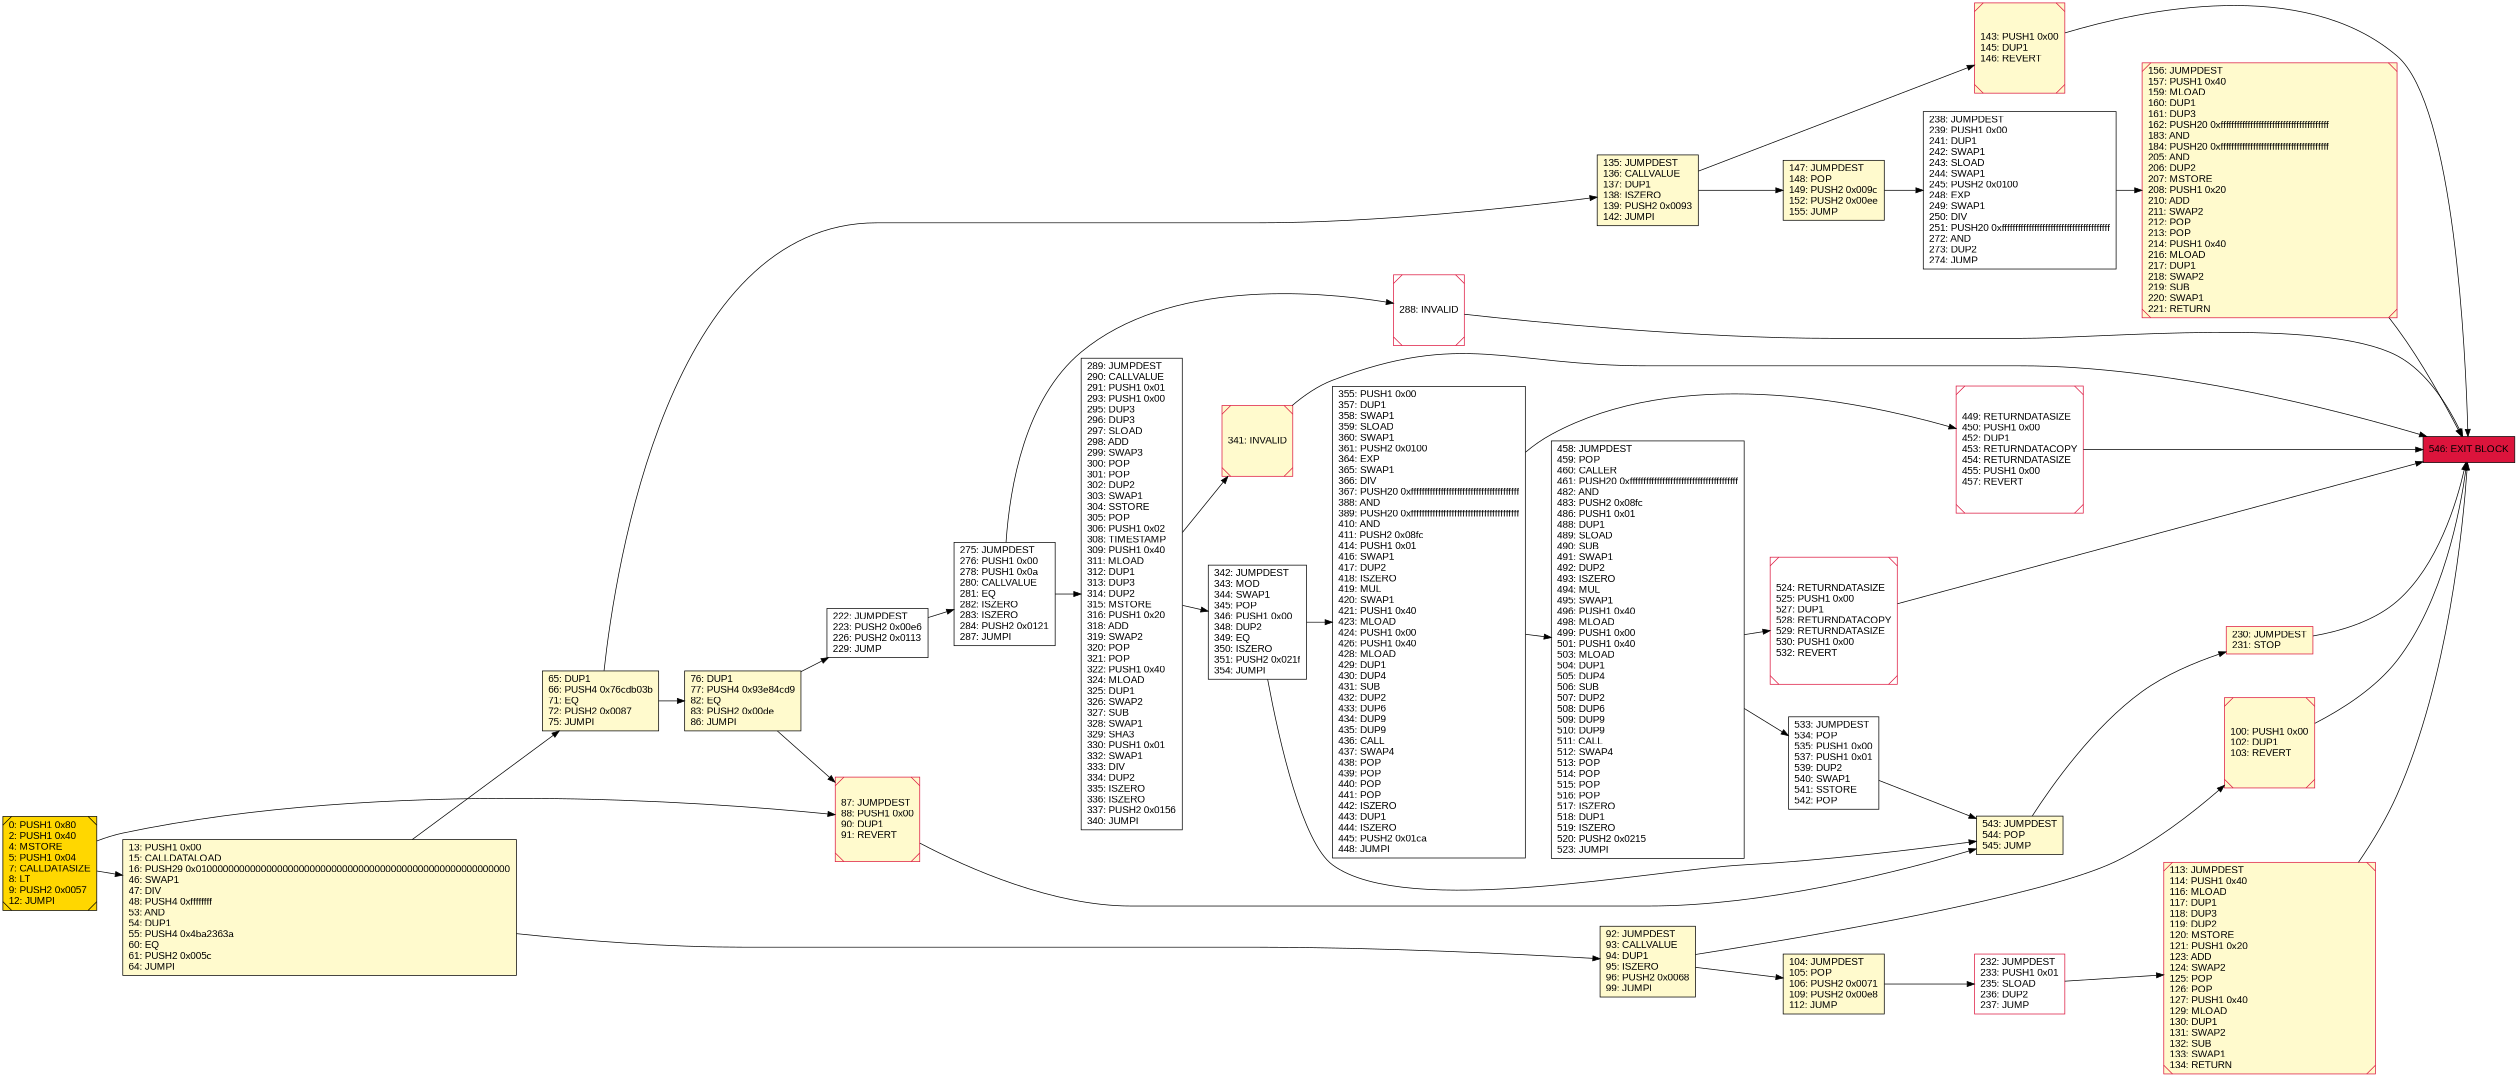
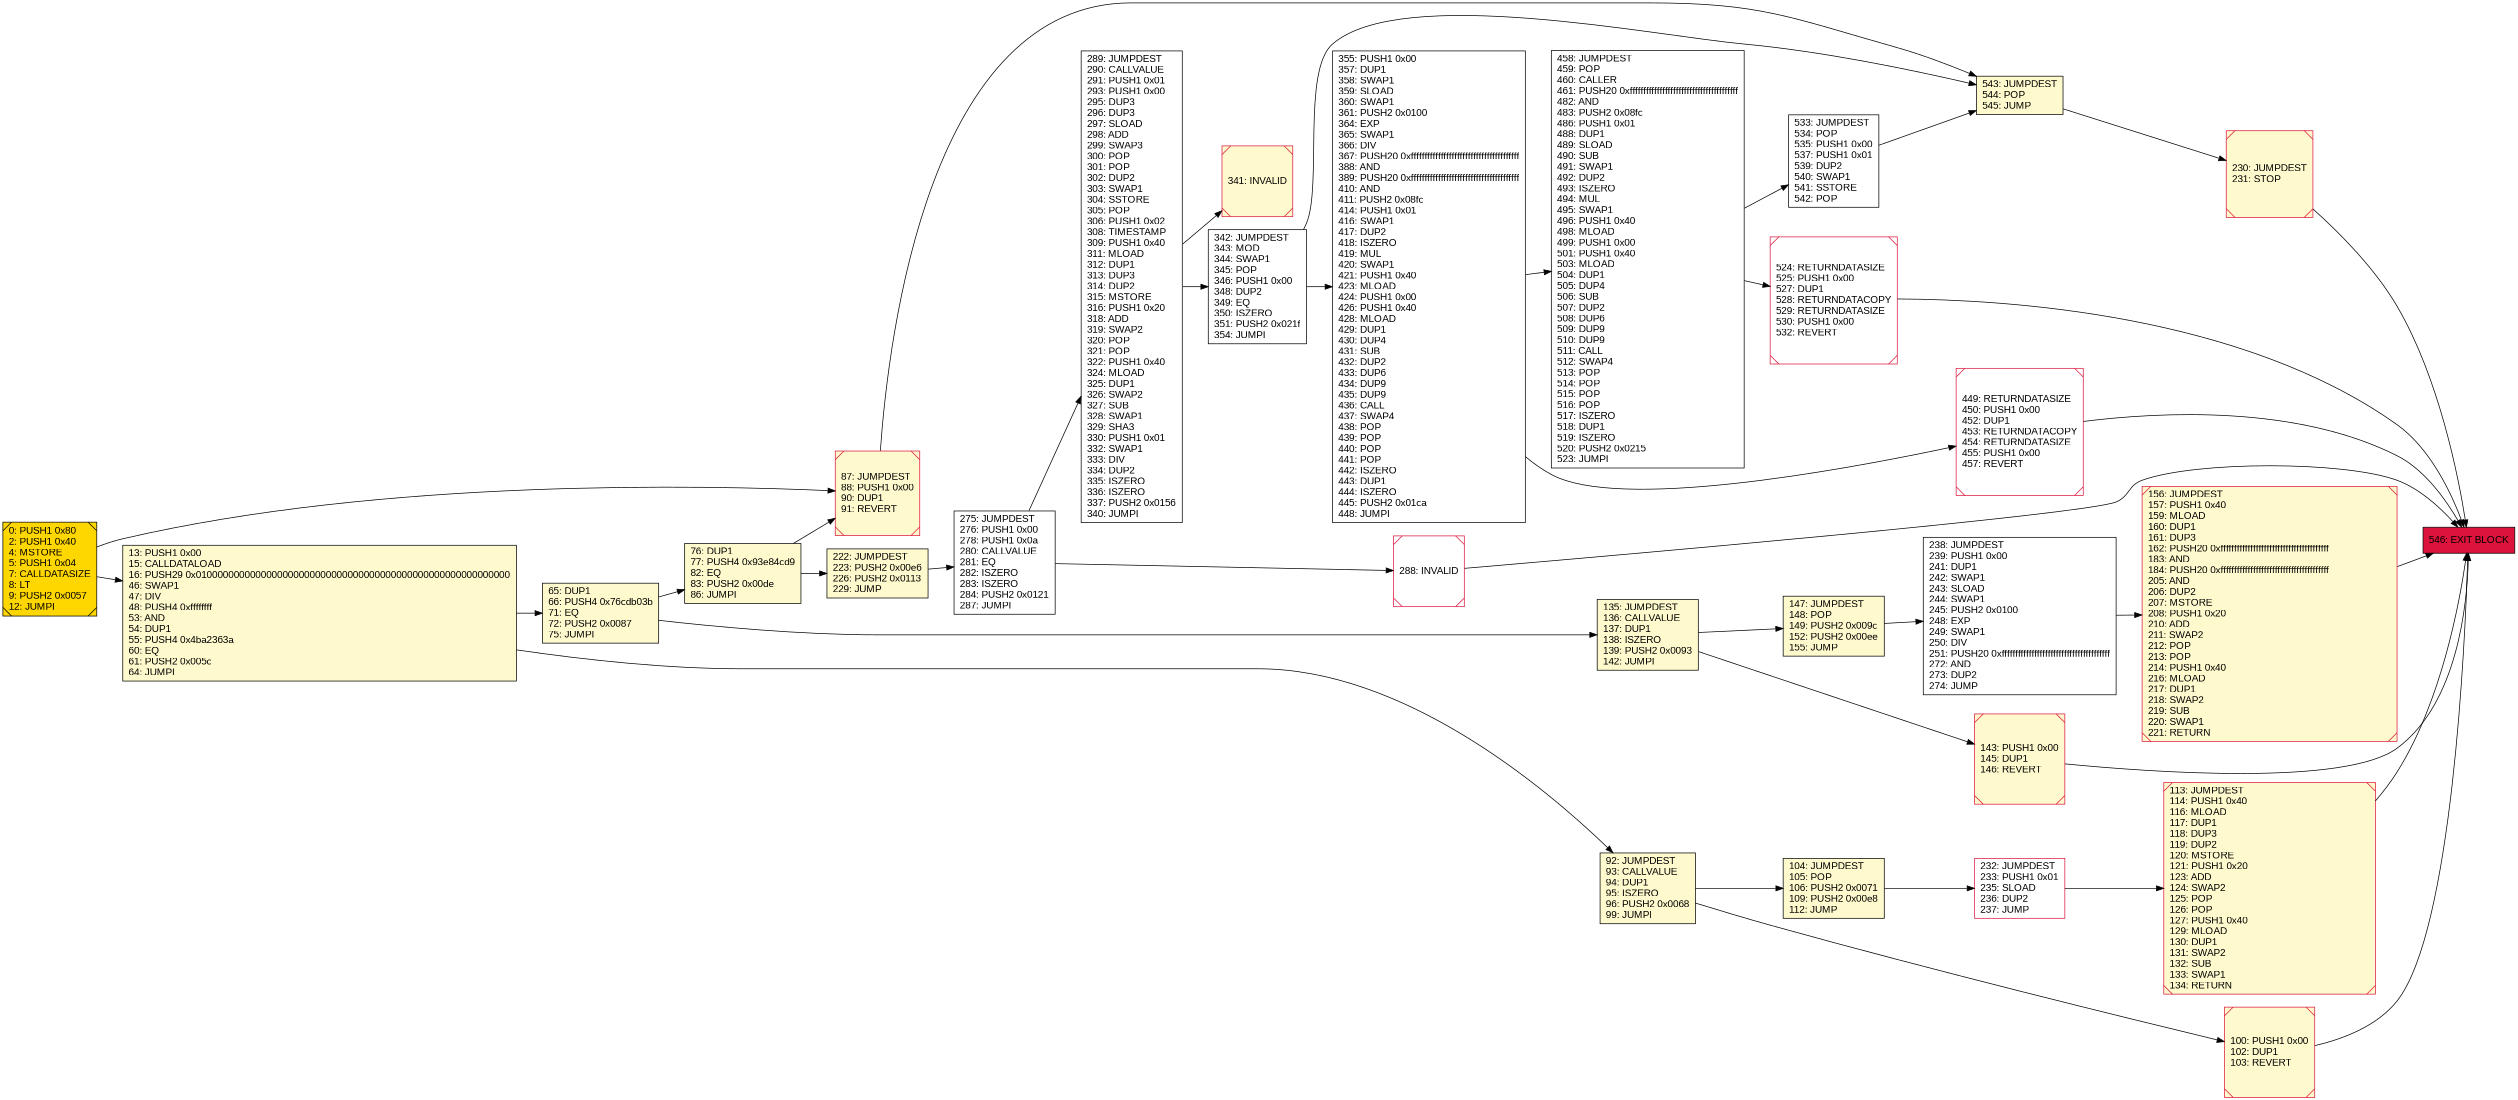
(1854, 366) -> none
(878, 633) -> (878, 573)
(2270, 640) -> (2270, 174)
